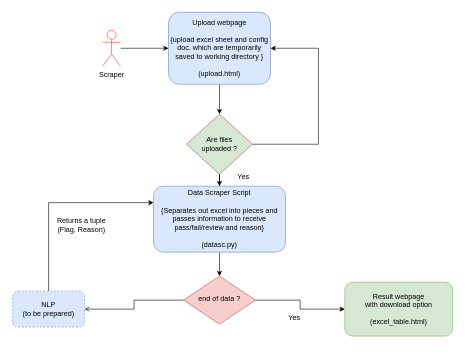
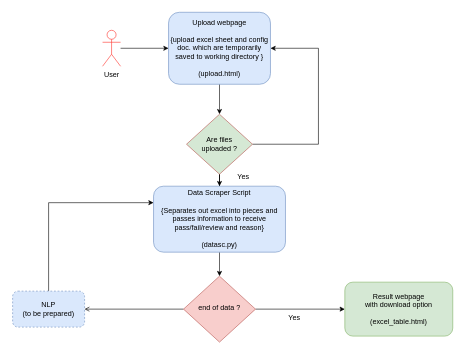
(112, 75) -> (112, 75)
(81, 225) -> none
(219, 300) -> (219, 309)
